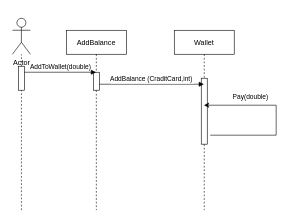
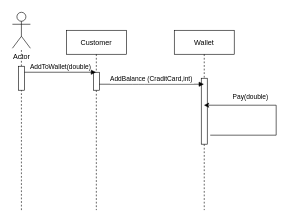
(21, 36) -> (21, 30)
(96, 43) -> (96, 43)
